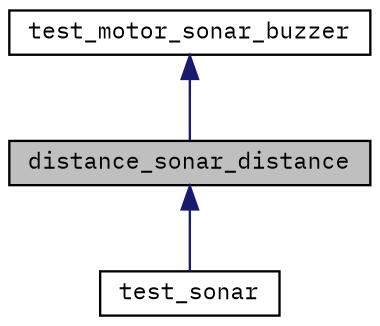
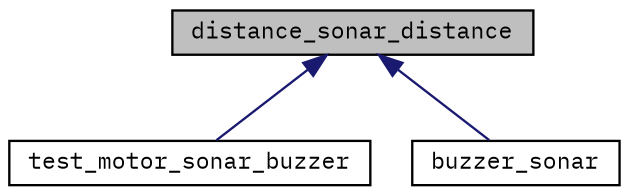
(190, 110) -> (262, 105)
(190, 293) -> (516, 163)
